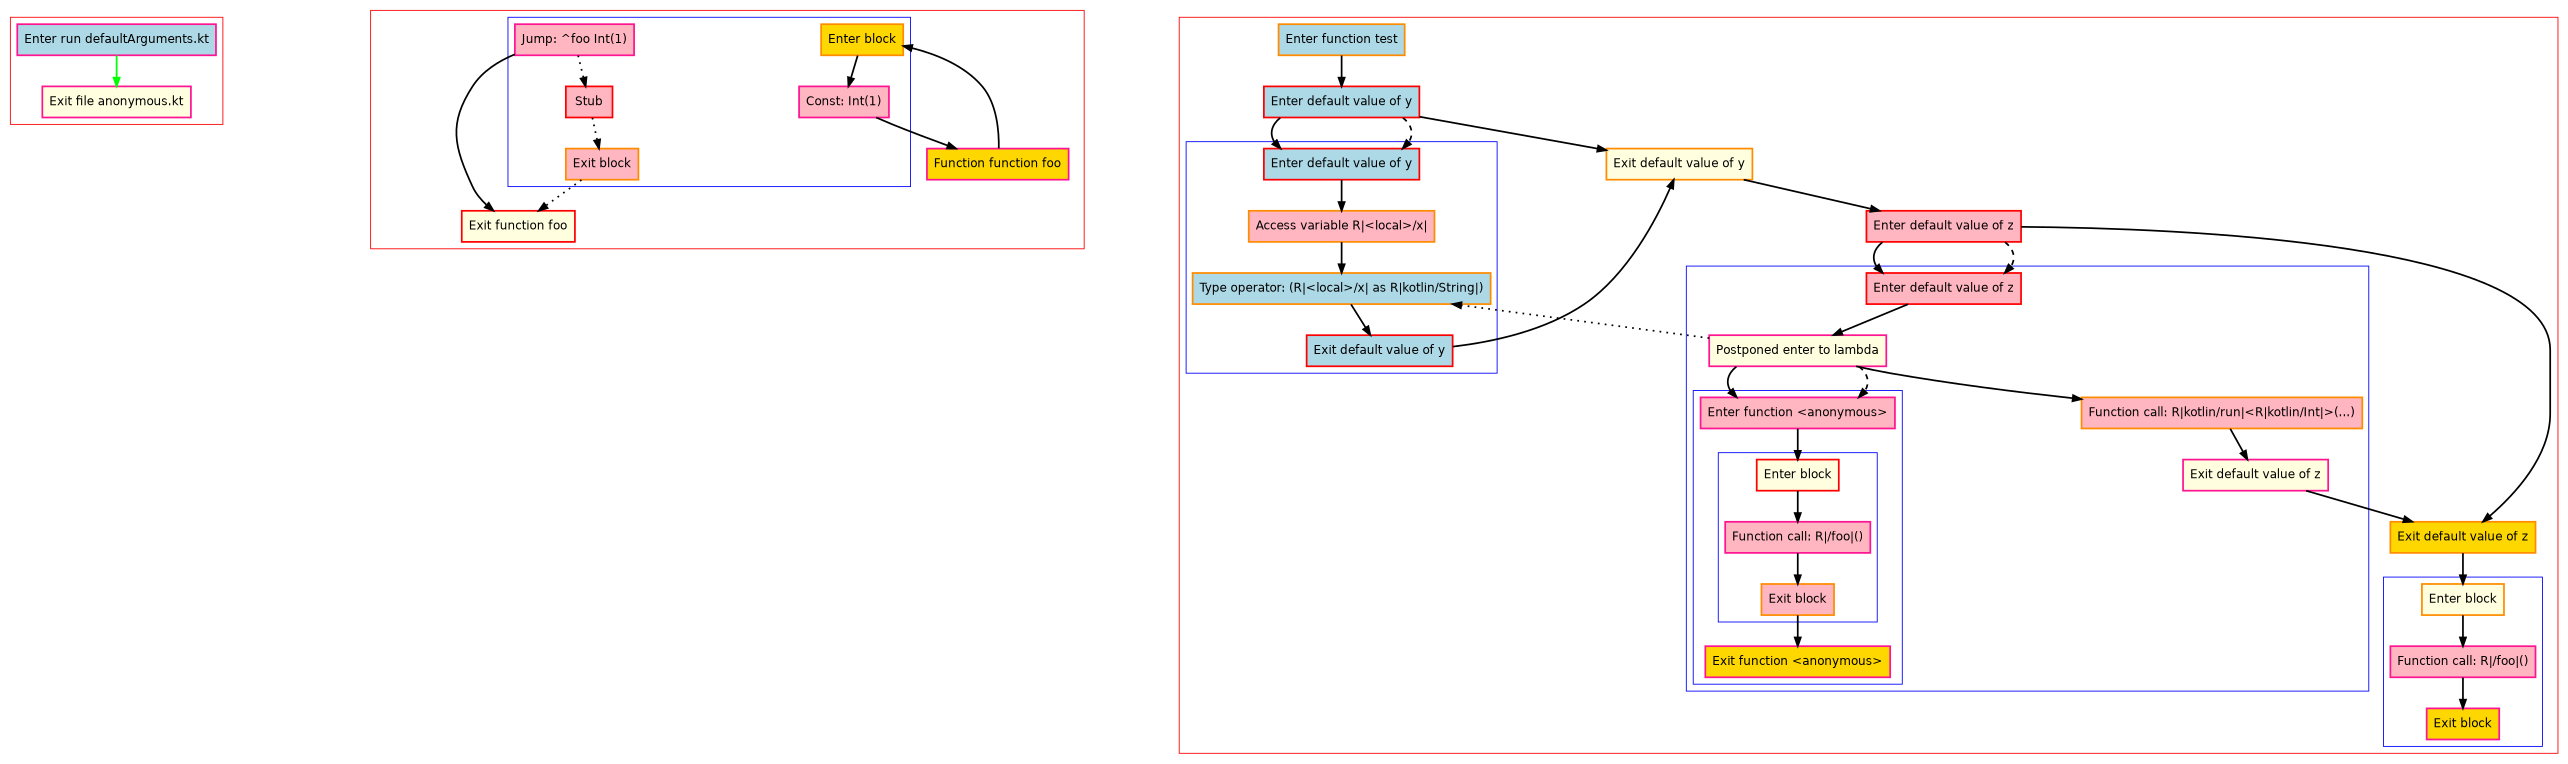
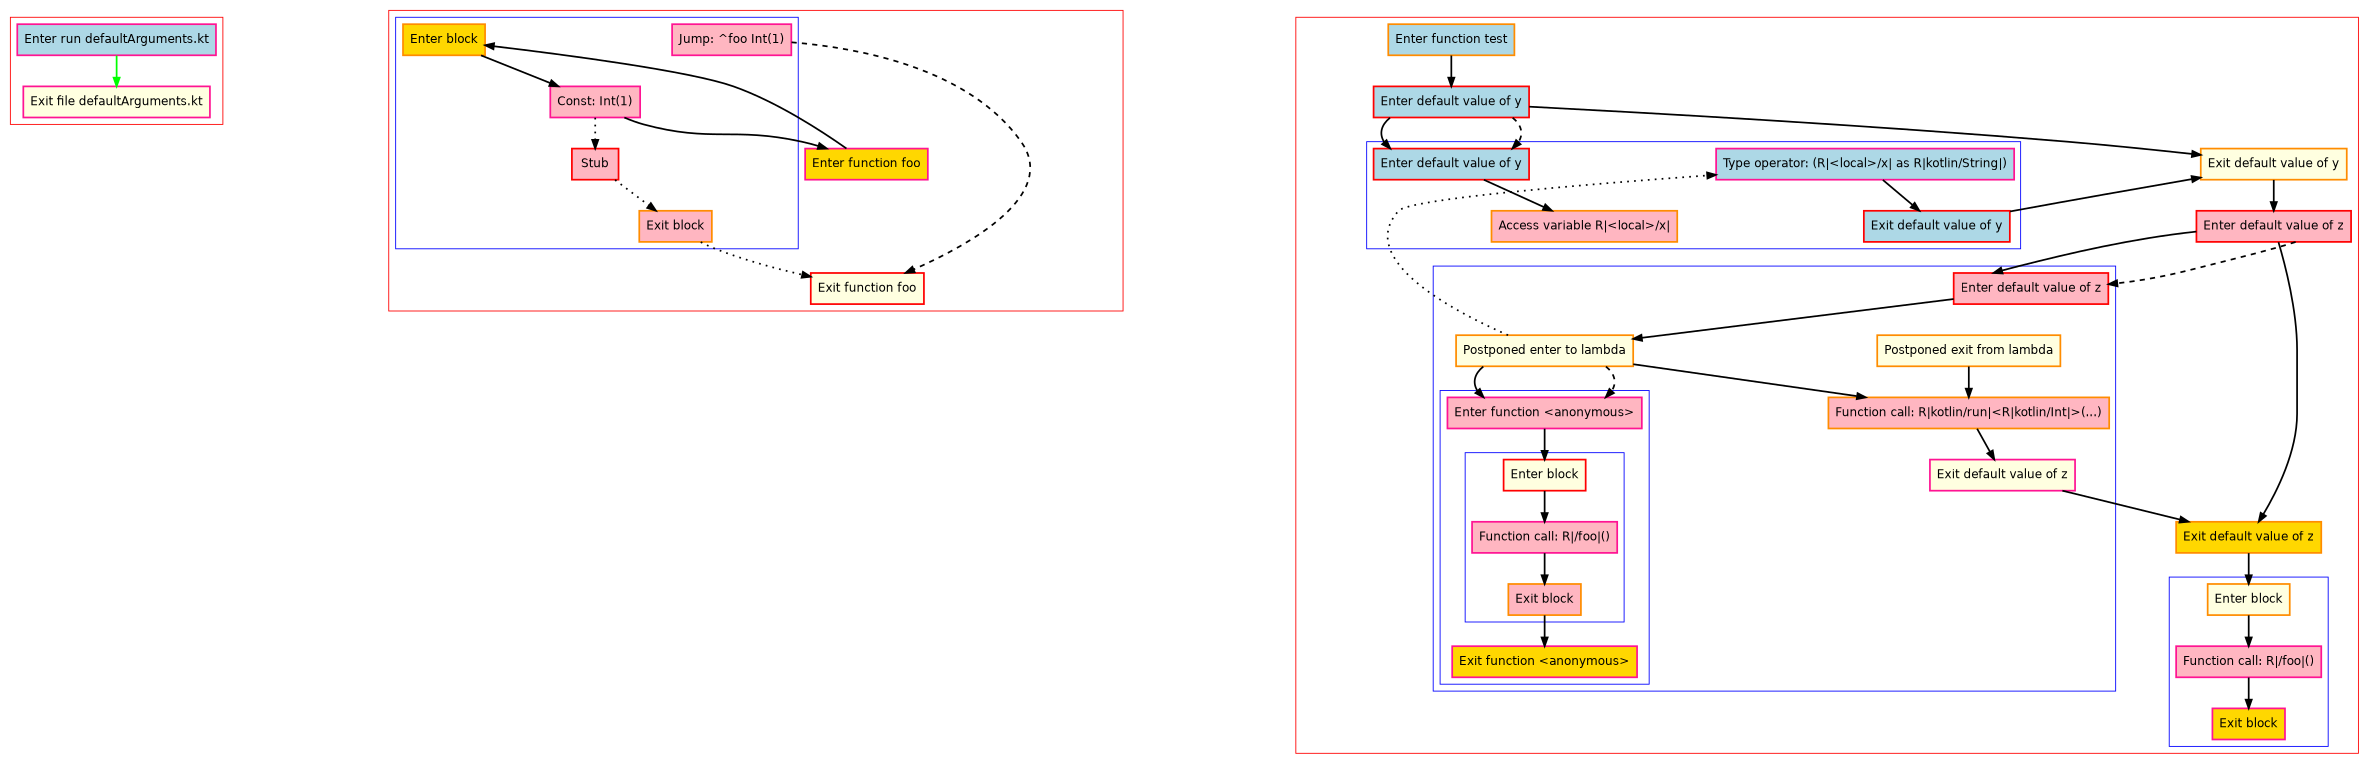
(581, 67) -> (595, 129)
(117, 102) -> (117, 102)
(458, 121) -> (998, 116)
(998, 164) -> (866, 164)
(1342, 253) -> none
(1342, 289) -> (1865, 164)
(1798, 351) -> (1545, 351)
none -> (1969, 351)
